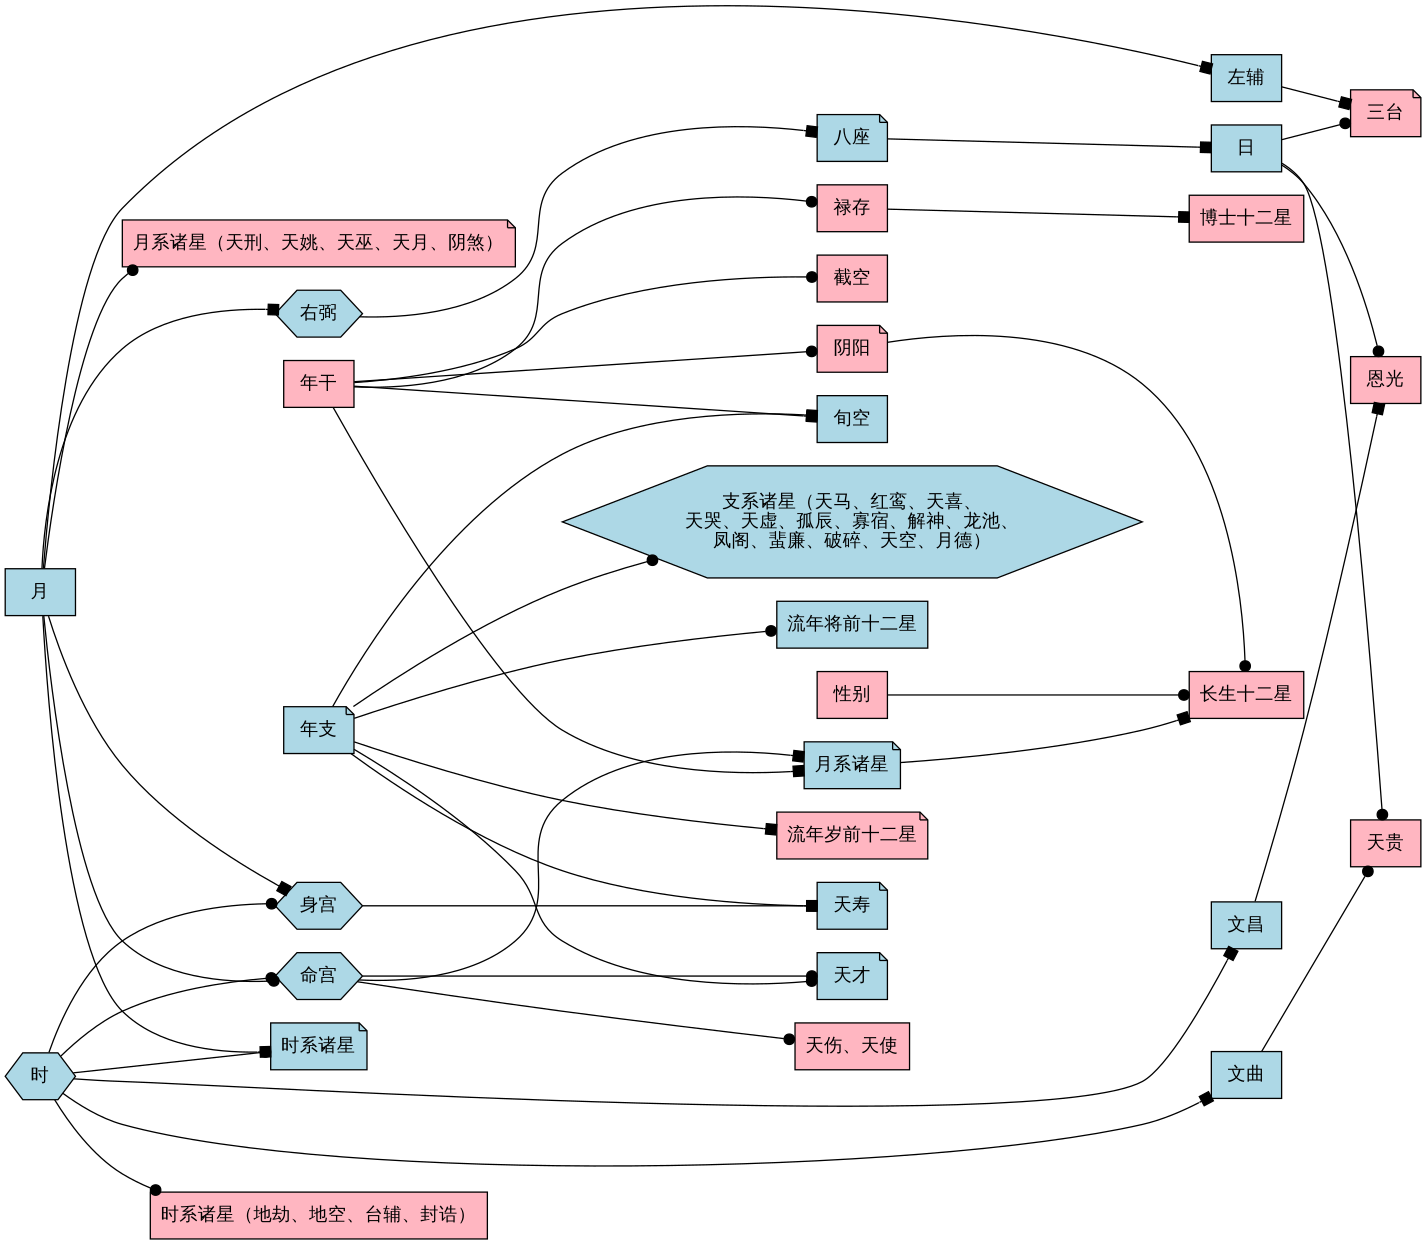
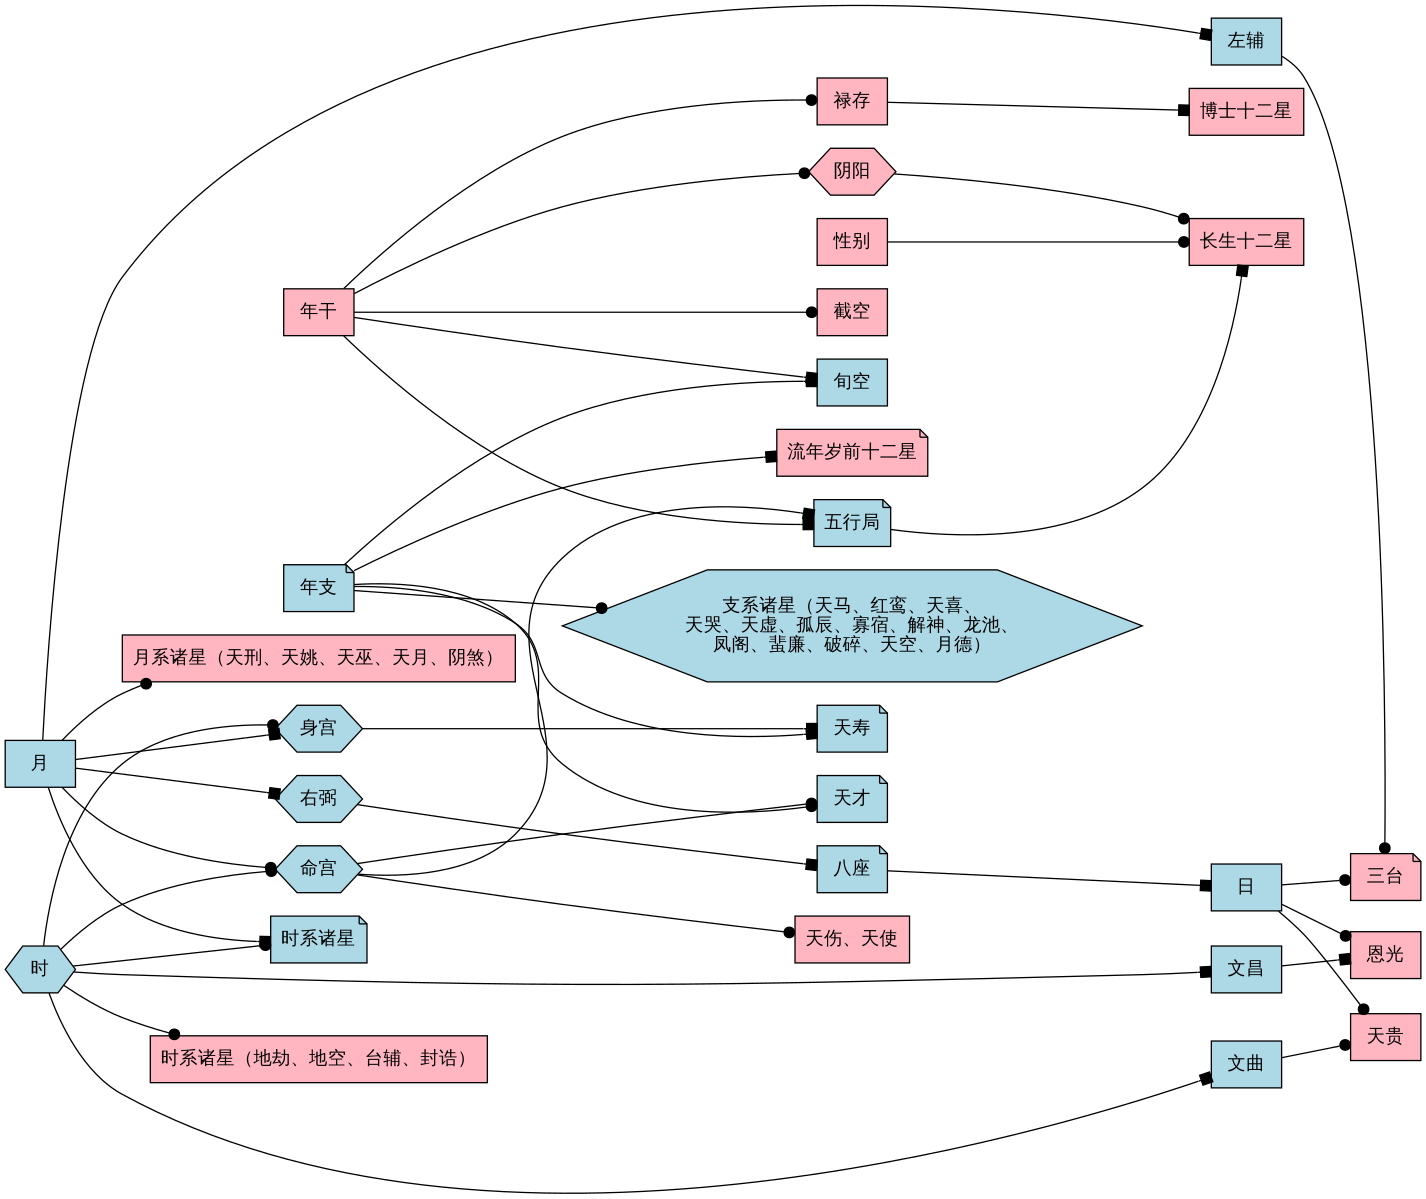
(1310, 94) -> (1374, 440)
(319, 243) -> (319, 658)
(852, 349) -> (852, 172)
(852, 625) -> none
(852, 765) -> (852, 523)
